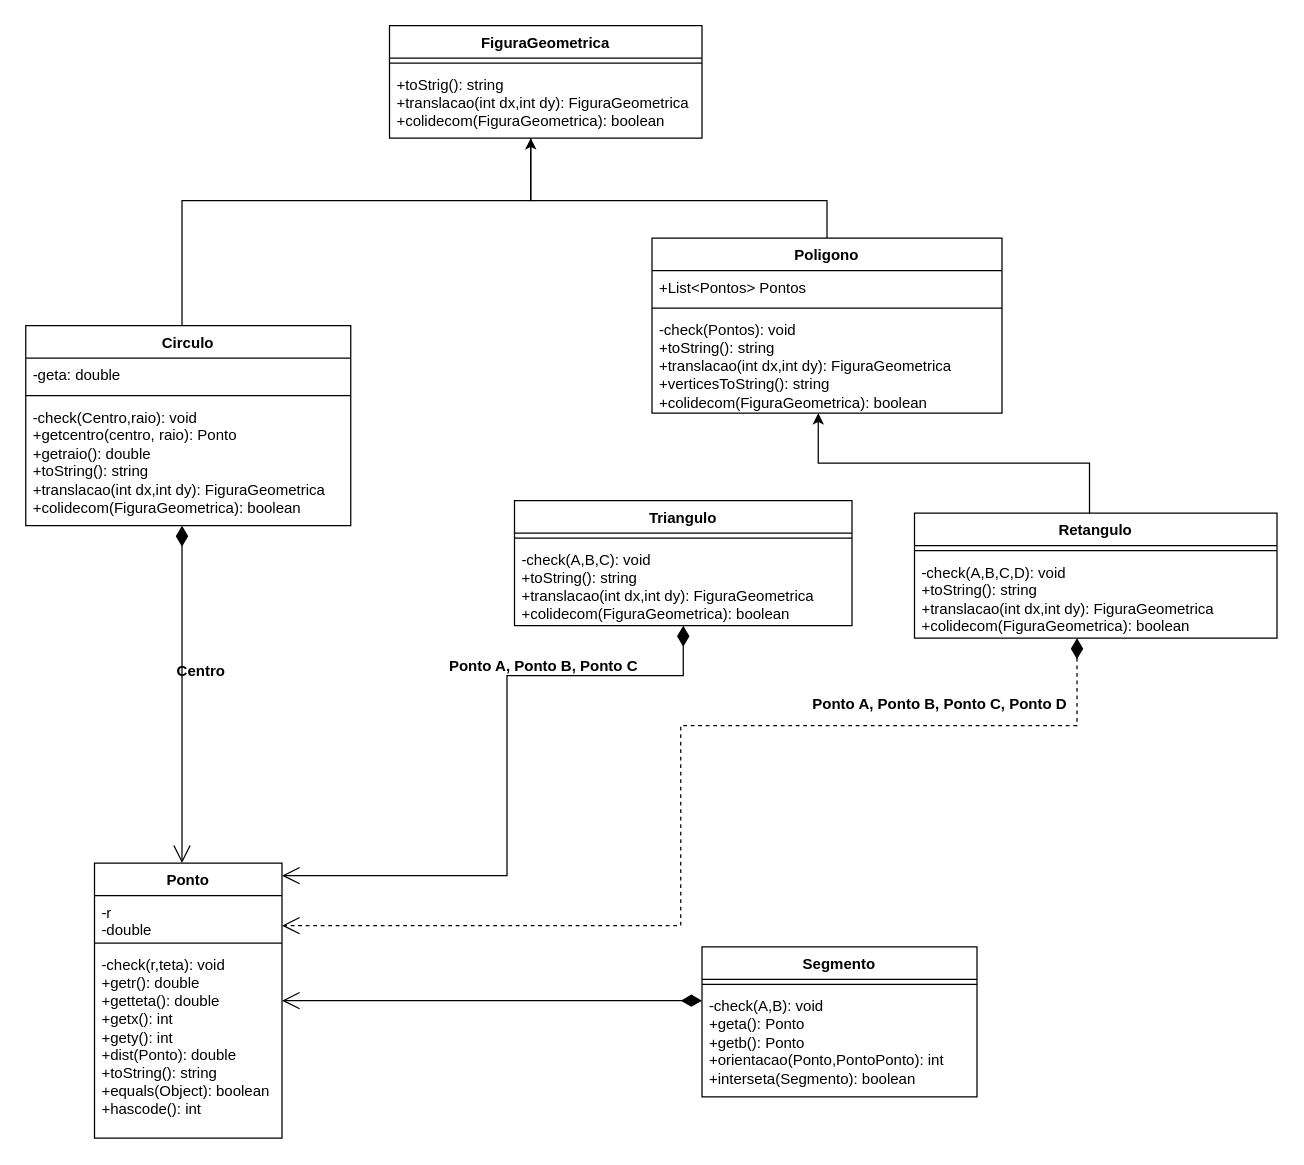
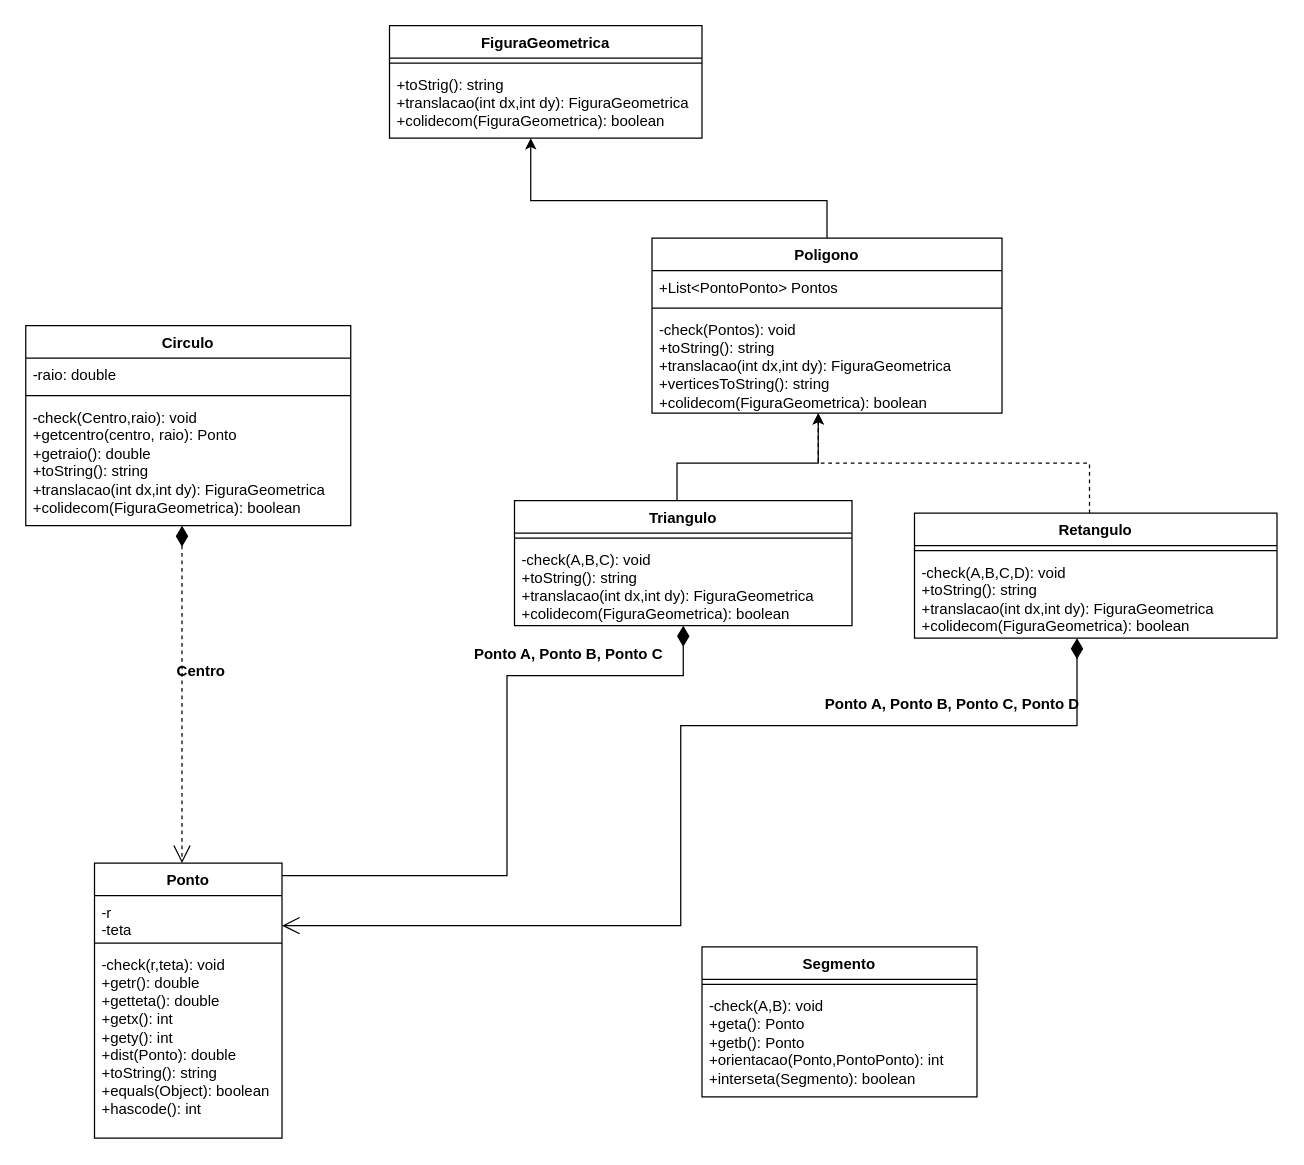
(292, 201) -> none
(531, 201) -> (531, 201)
(739, 288) -> (756, 288)
(82, 376) -> (80, 376)
none -> (727, 463)
(978, 463) -> (978, 463)
(543, 667) -> (568, 654)
(182, 703) -> (182, 703)
(939, 704) -> (952, 704)
(681, 793) -> (681, 793)
(289, 876) -> (287, 876)
(129, 922) -> (123, 922)
(483, 1001) -> none
